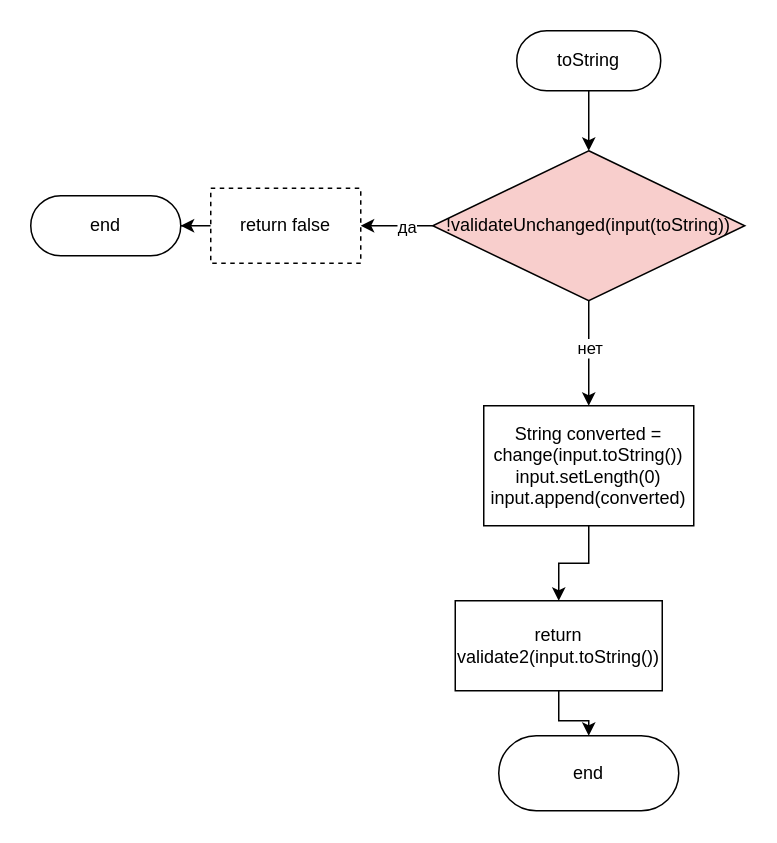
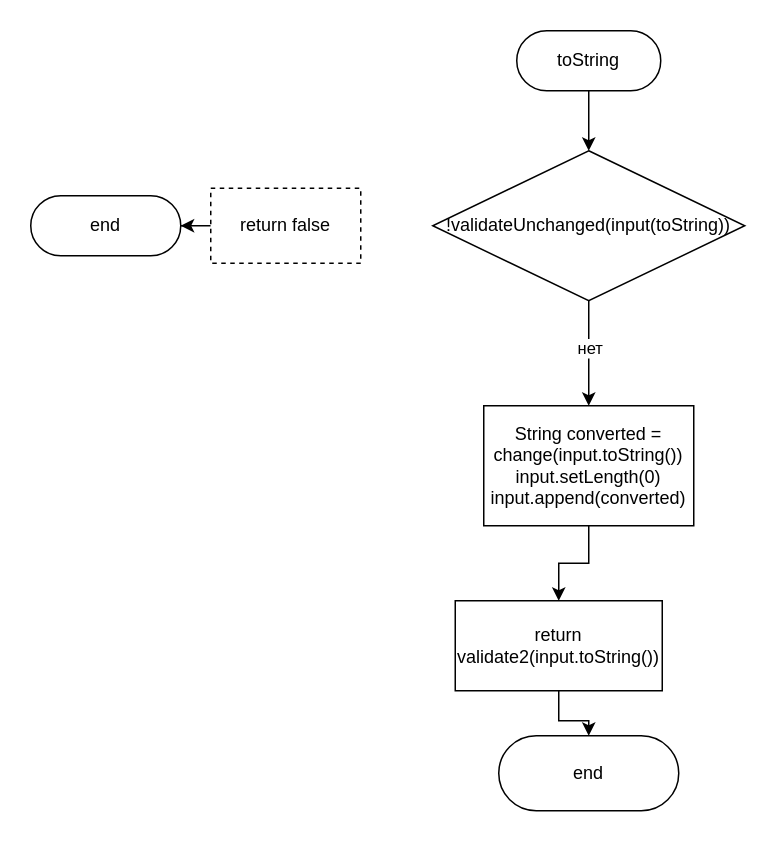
(402, 226) -> none
(589, 226) -> (589, 226)
